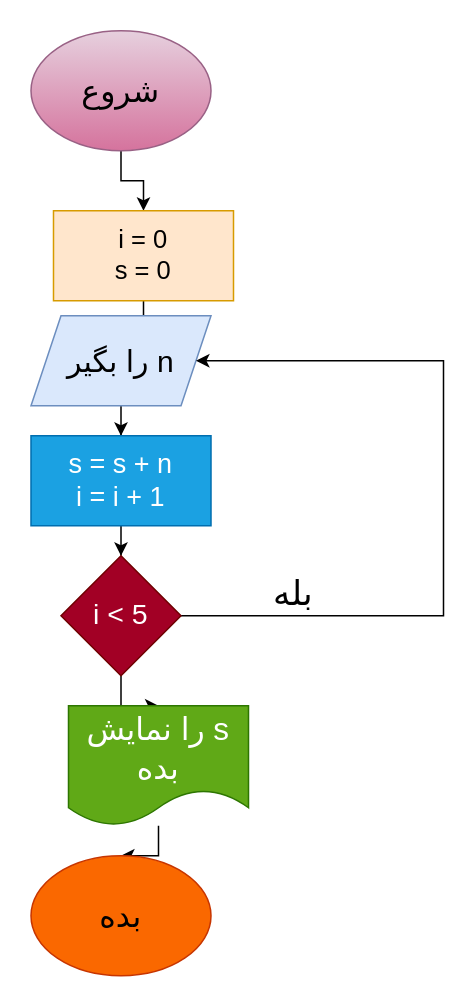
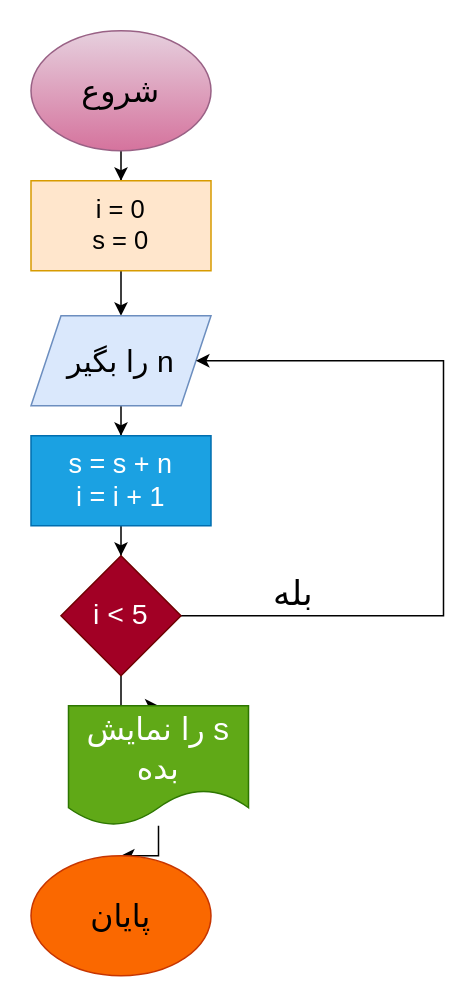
(143, 256) -> (121, 226)
(121, 916) -> (121, 916)
